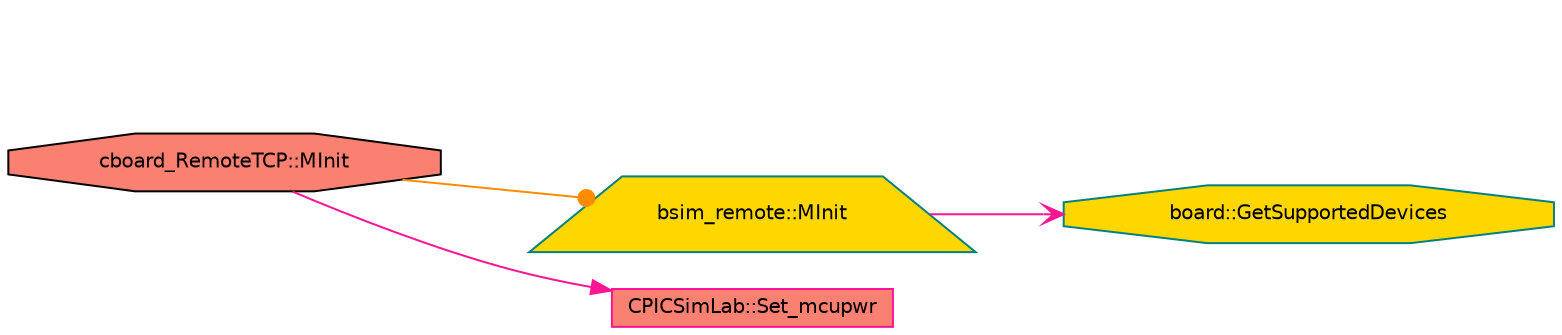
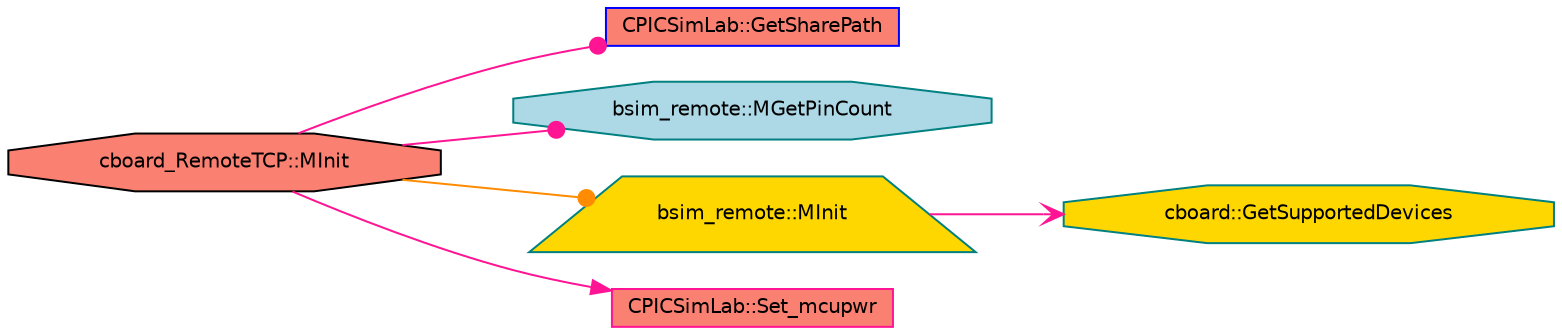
none -> (752, 27)
none -> (752, 111)
(1309, 214) -> (1309, 214)
